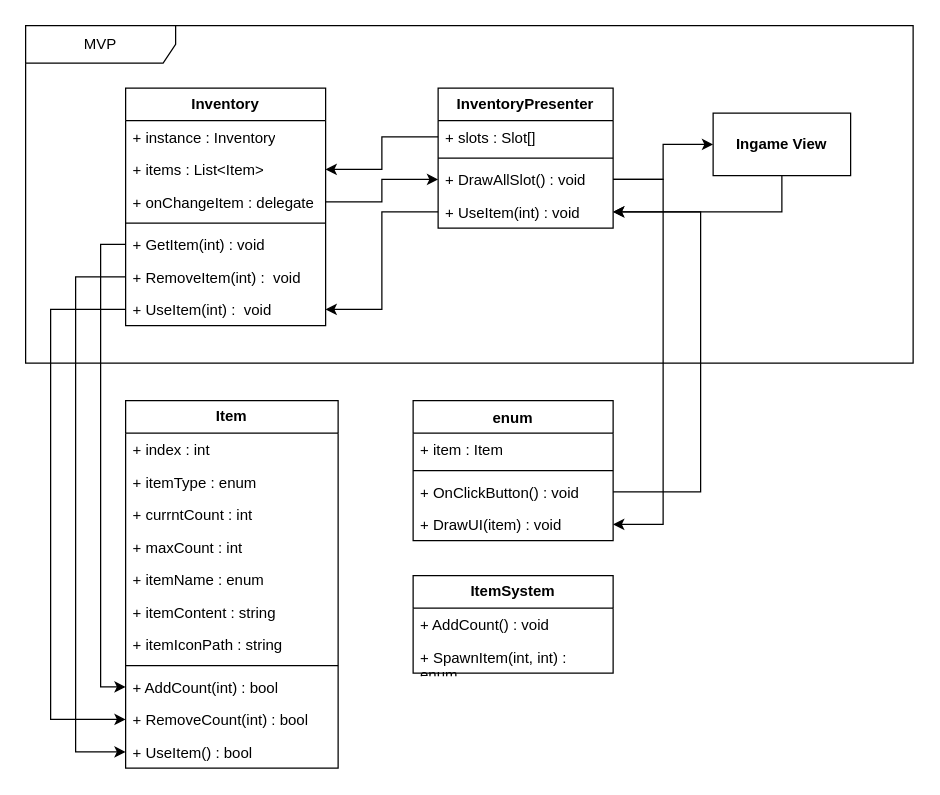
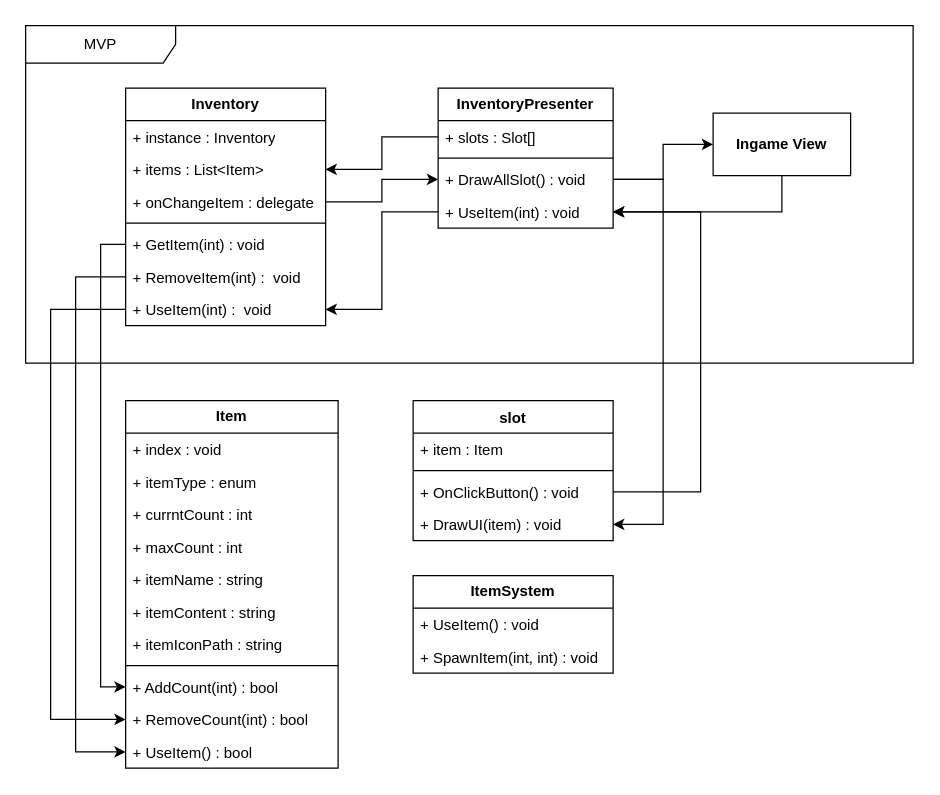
(513, 418) -> (513, 418)
(176, 451) -> (180, 451)
(195, 581) -> (201, 581)
(491, 626) -> (486, 626)
(514, 667) -> (514, 667)
